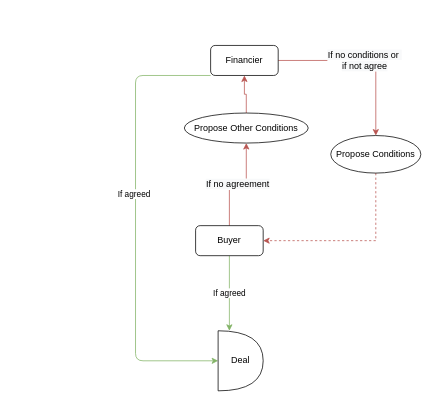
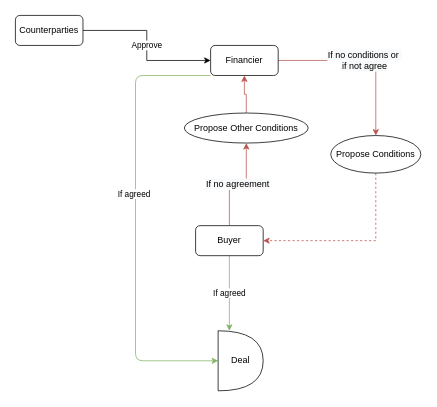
none -> (49, 30)
none -> (147, 42)
